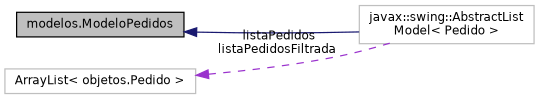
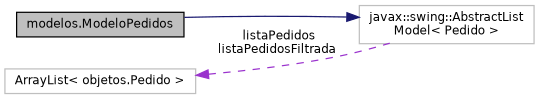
(278, 33) -> (266, 16)
